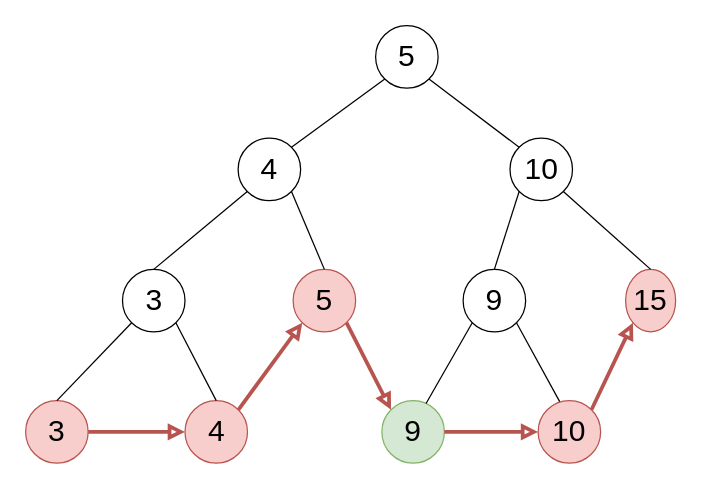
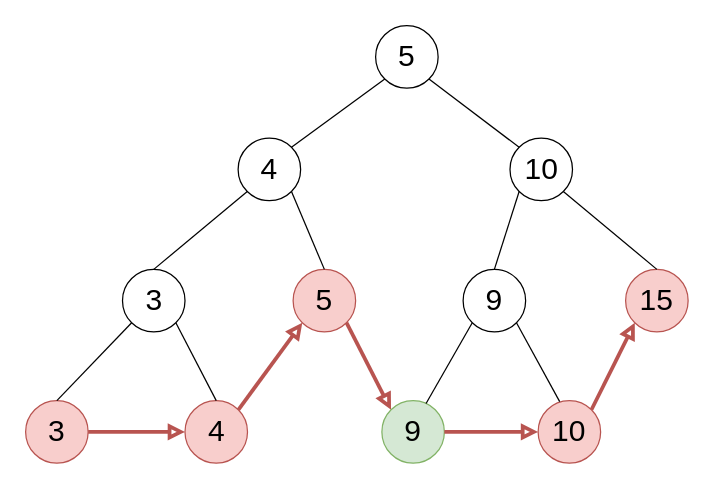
(651, 301) -> (657, 301)
